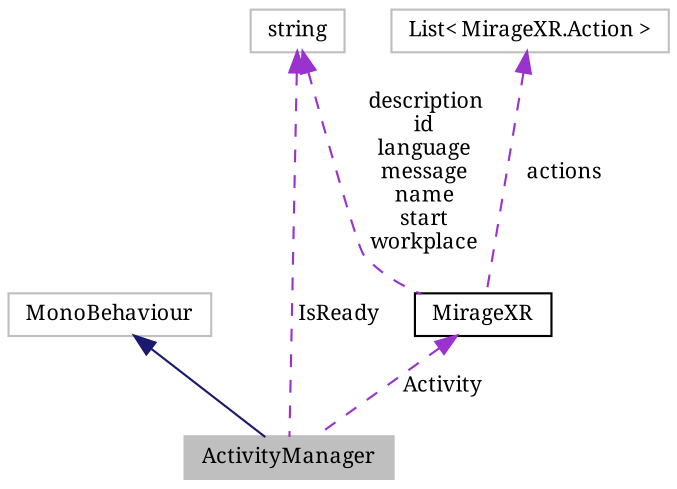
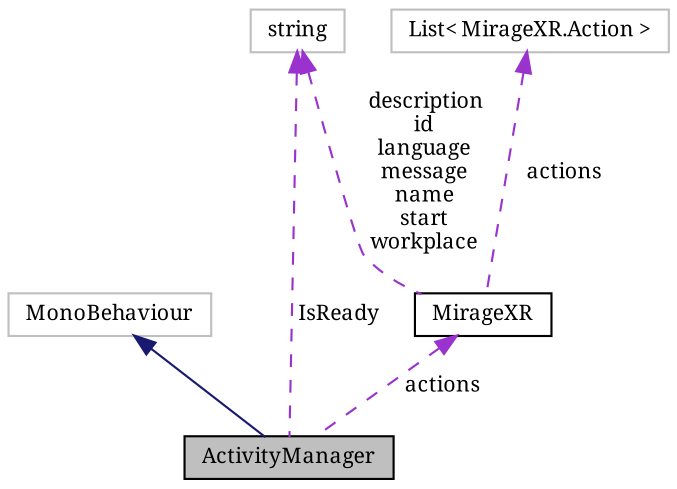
(441, 386) -> (441, 386)
(289, 458) -> (289, 458)
